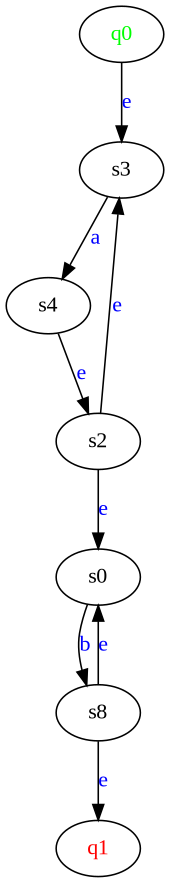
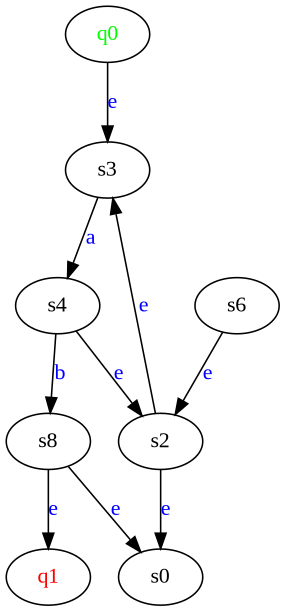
none -> (237, 306)
(79, 637) -> (54, 366)
